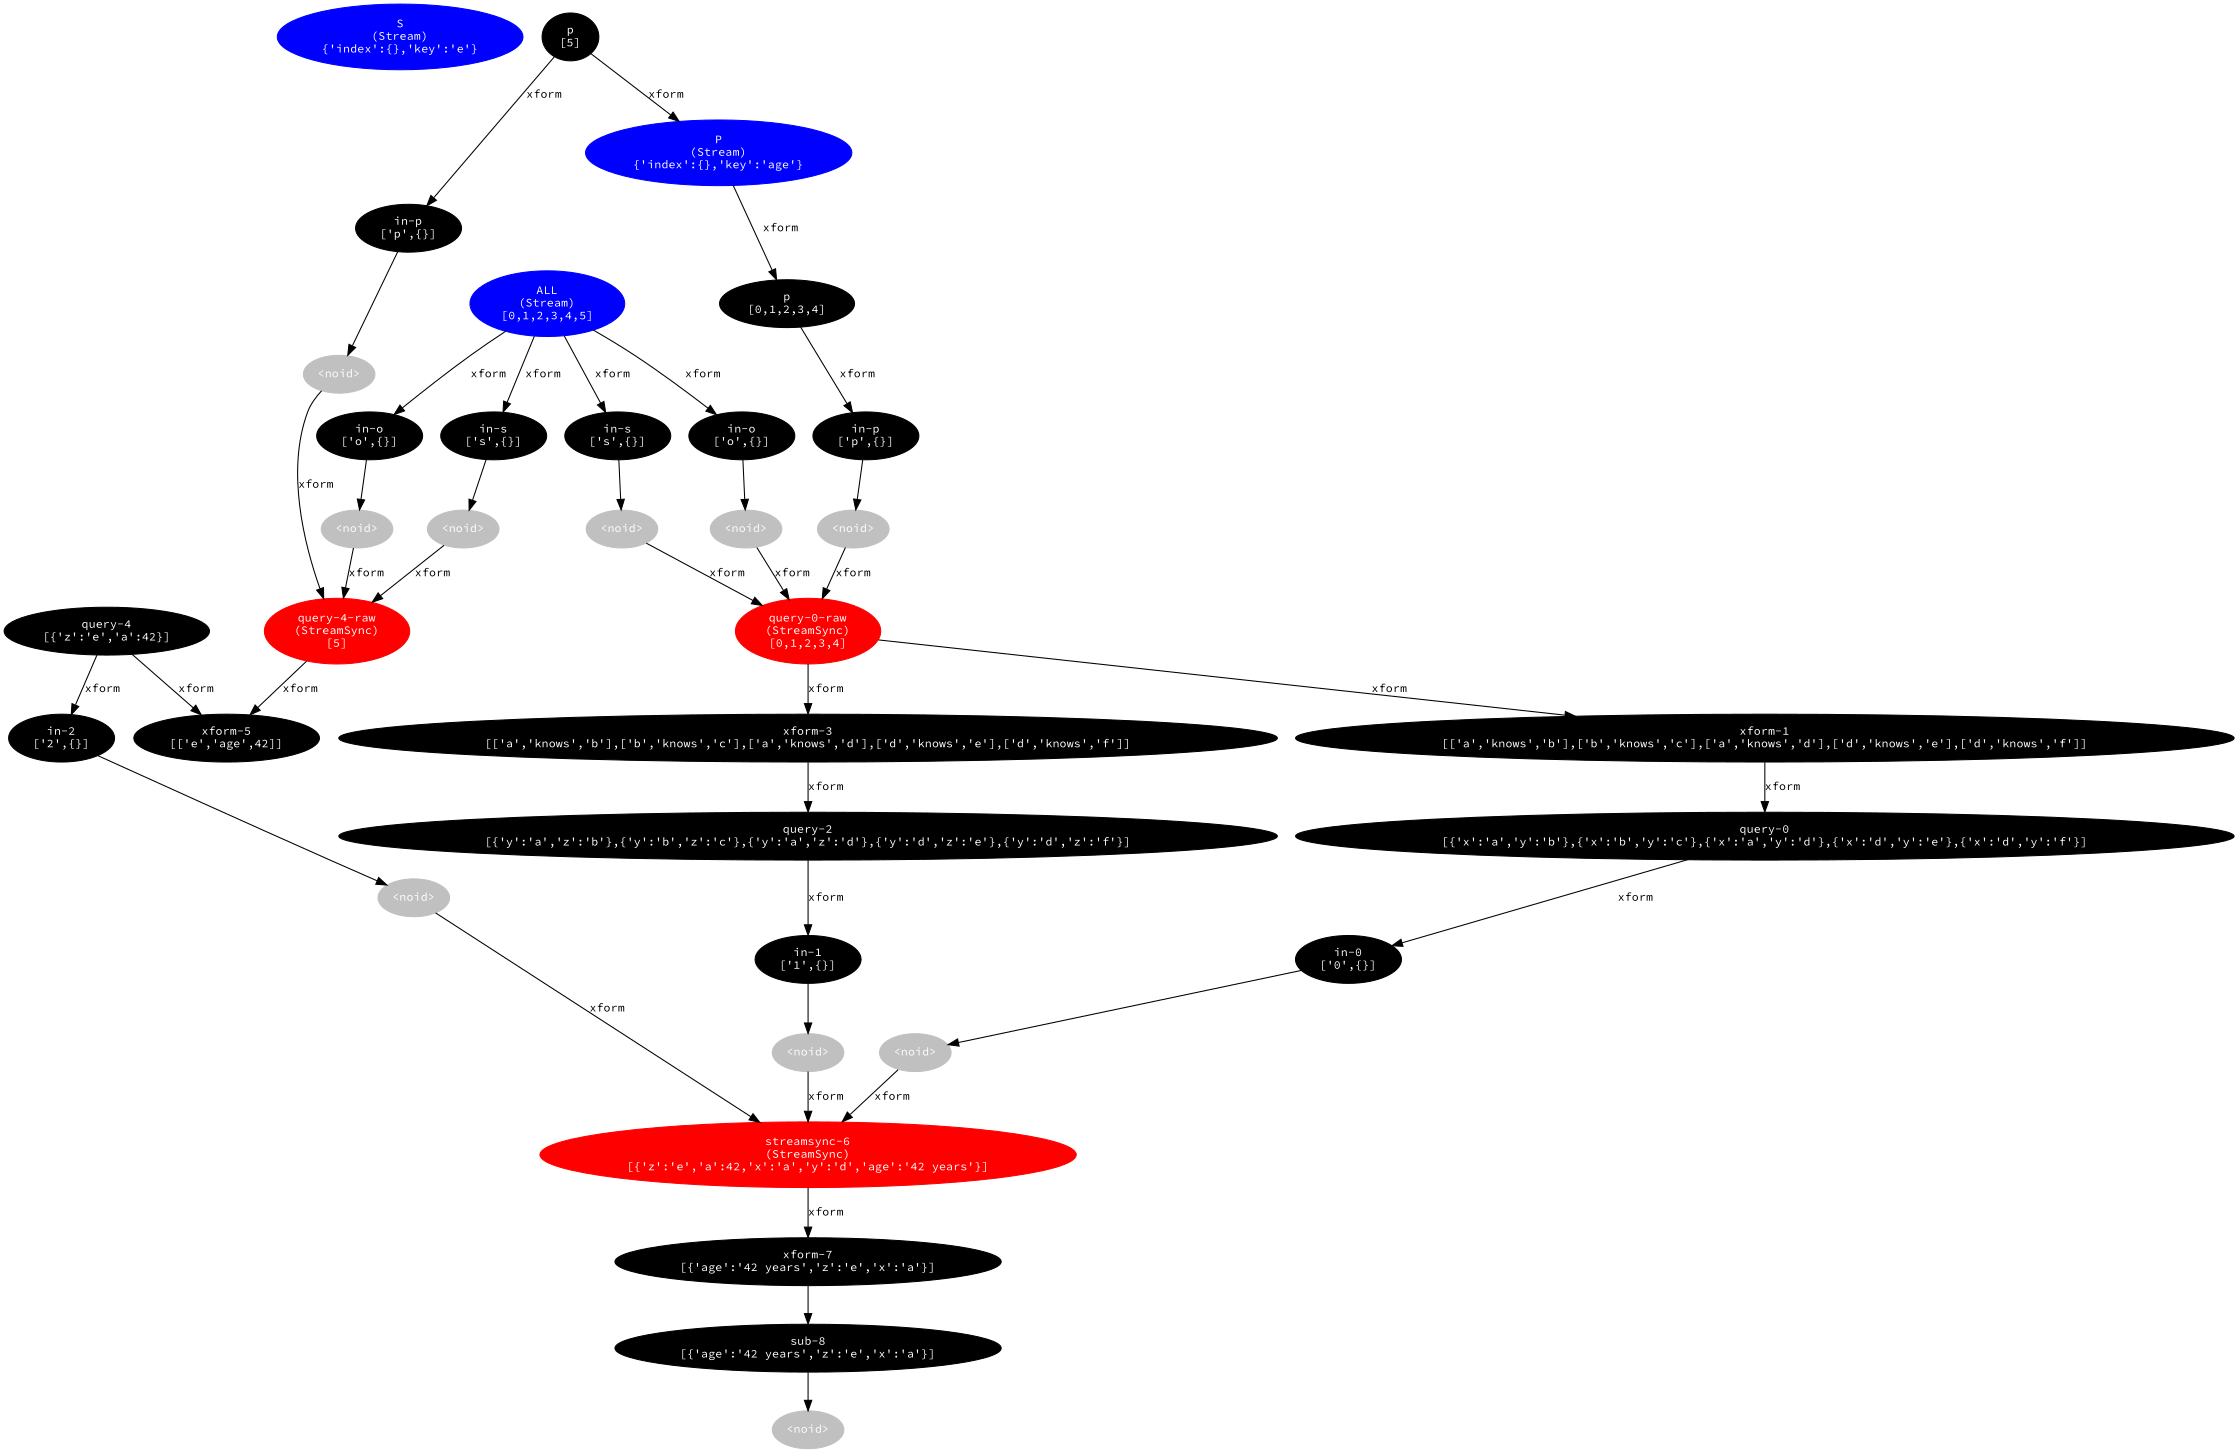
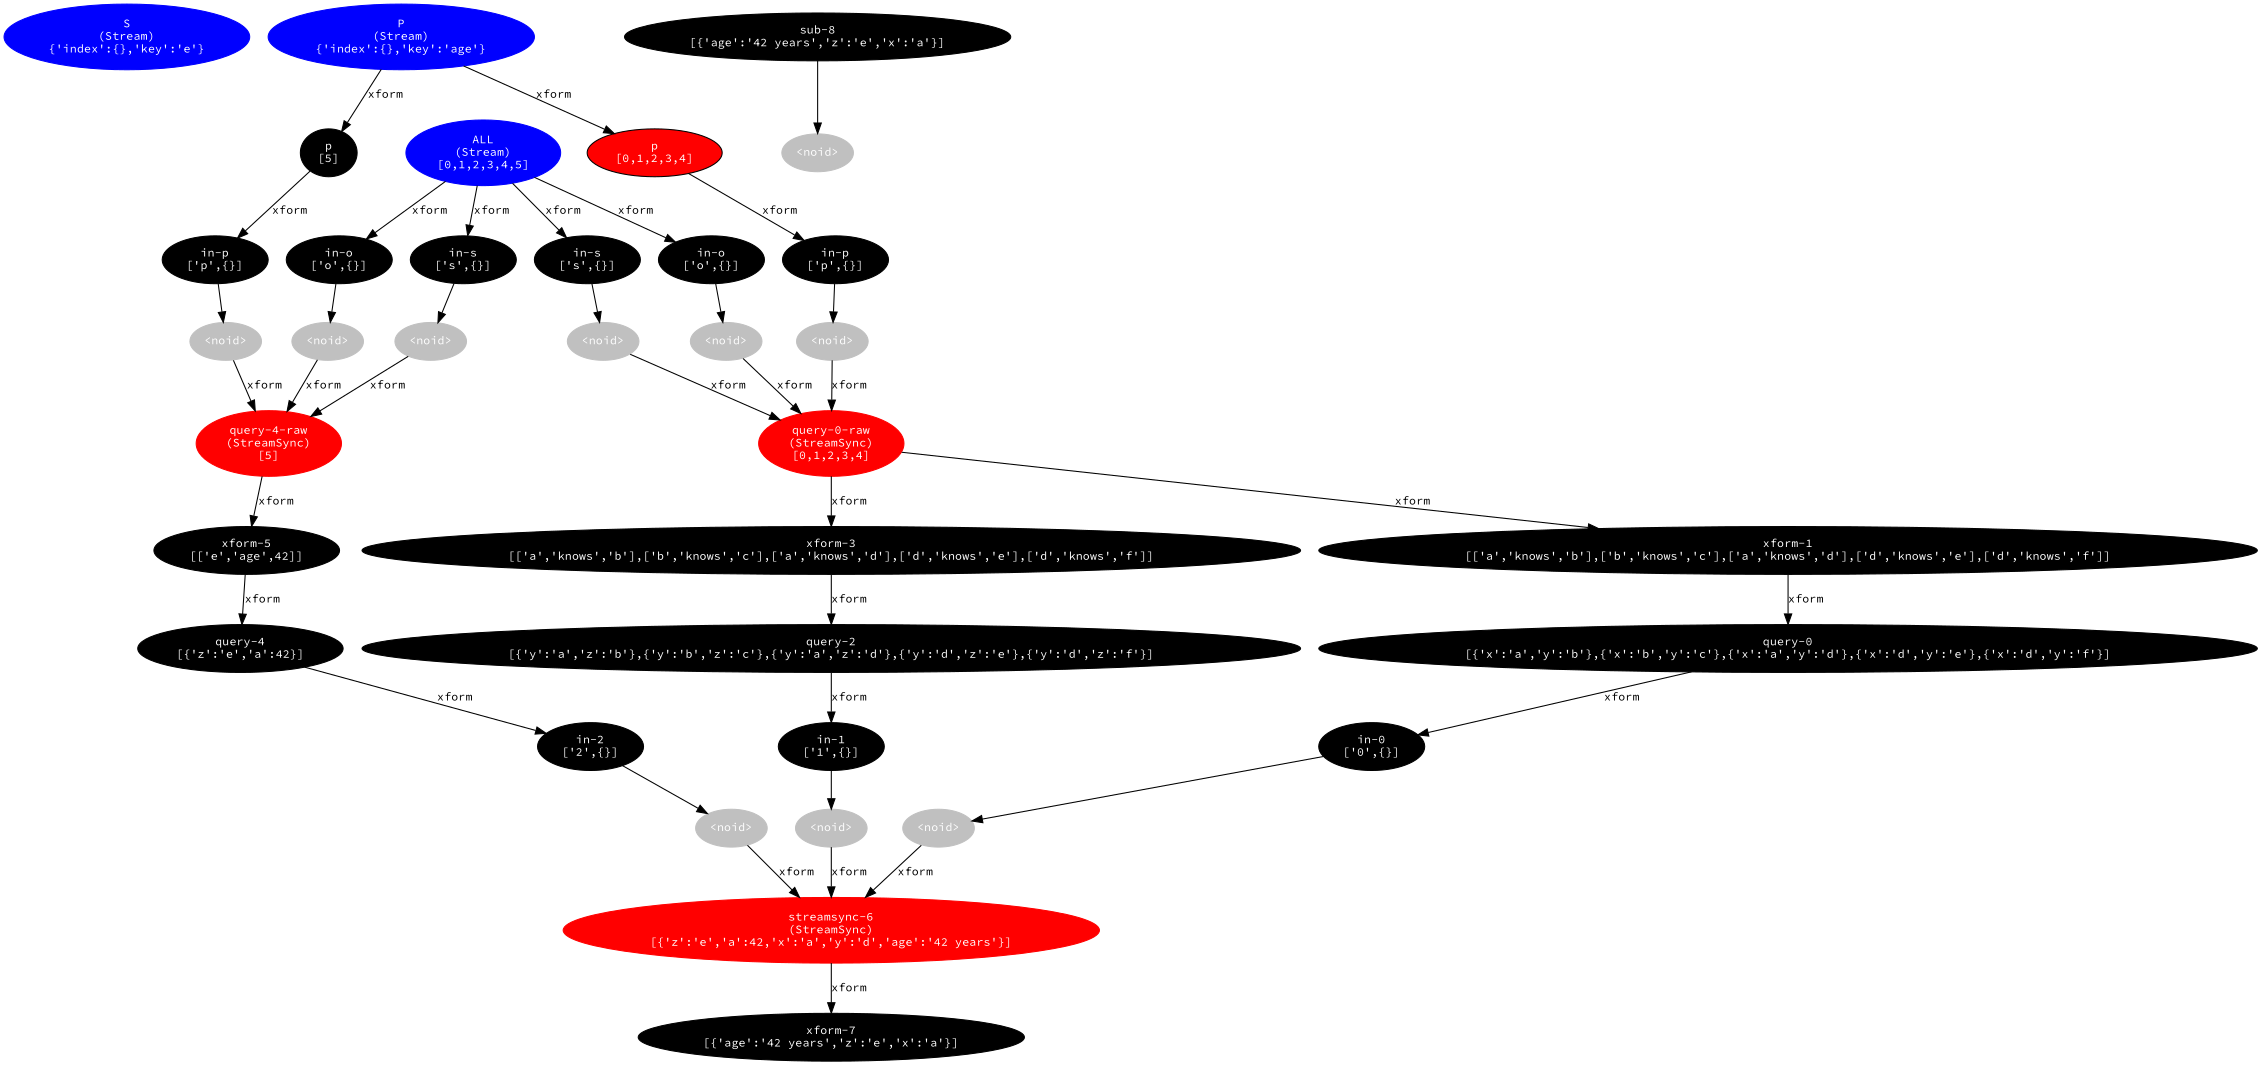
(631, 84) -> (364, 96)
(787, 304) -> (655, 153)
(163, 681) -> (244, 594)
(808, 1300) -> none
